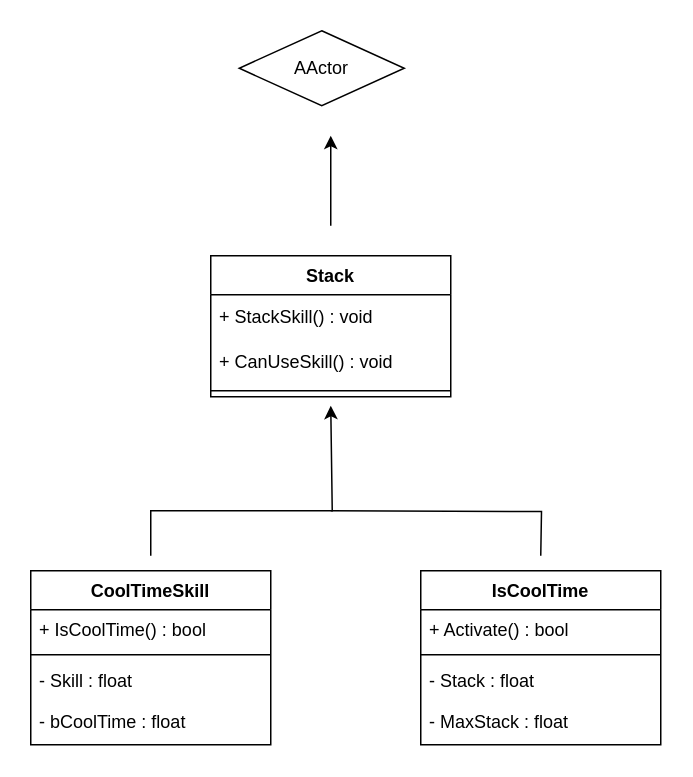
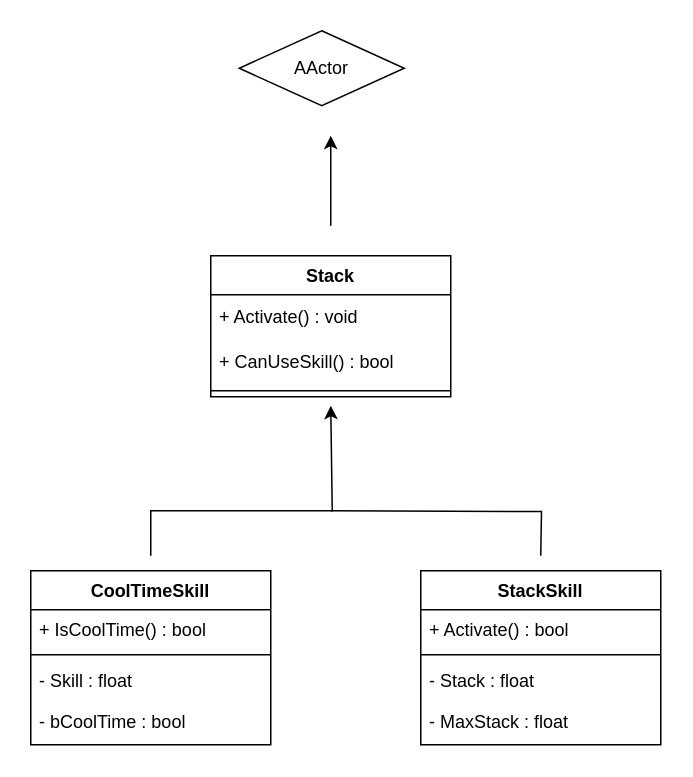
(307, 317) -> (301, 317)
(312, 362) -> (312, 362)
(541, 592) -> (541, 592)
(119, 722) -> (114, 722)
